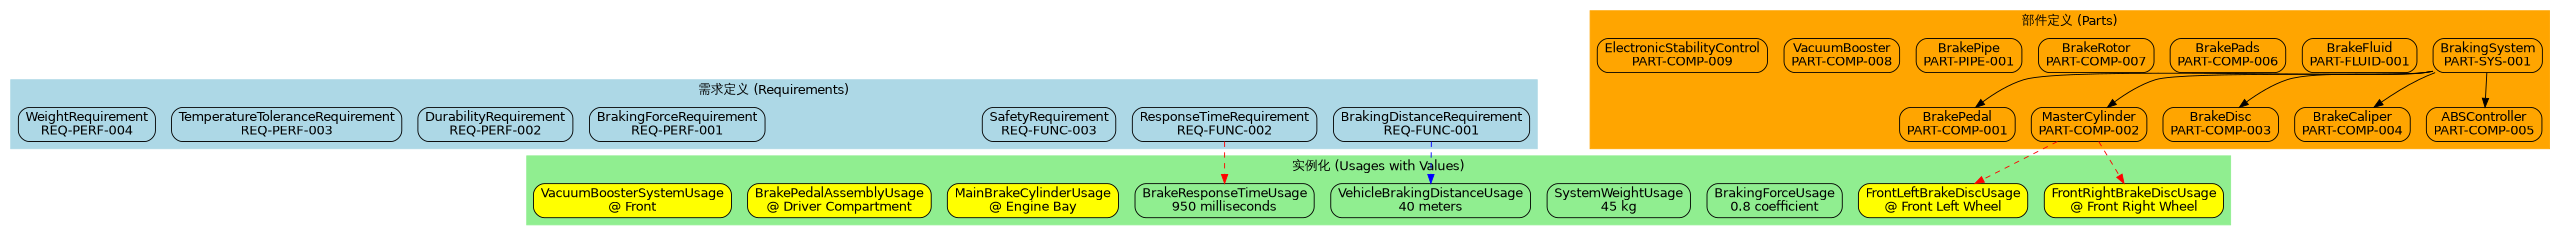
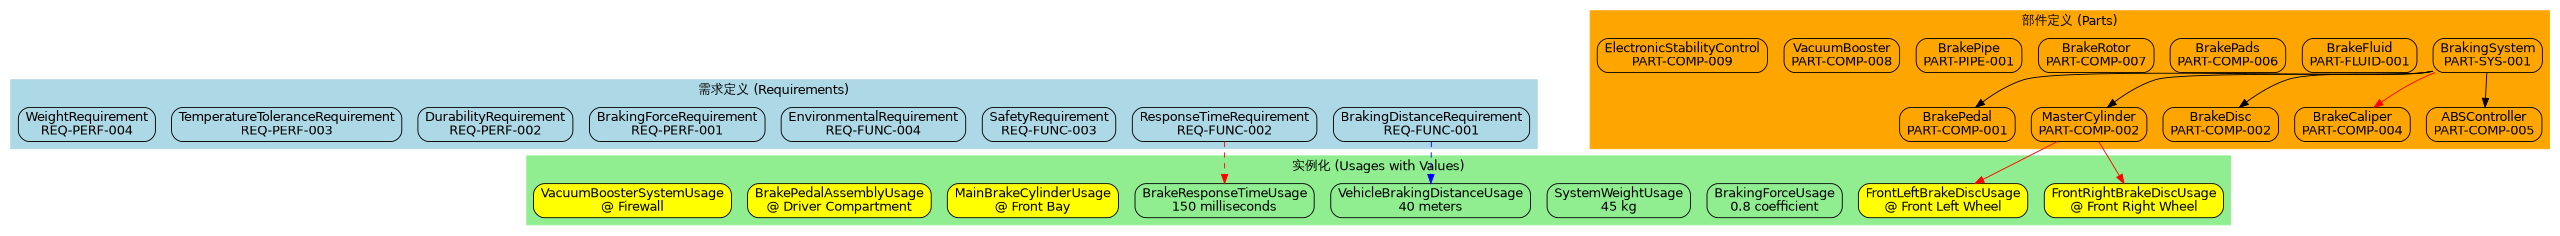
(2407, 86) -> (2407, 86)
none -> (873, 125)
(2221, 125) -> (2221, 125)
(2018, 161) -> (2018, 161)
(2111, 162) -> (2111, 162)
(632, 201) -> (632, 201)
(1033, 201) -> (1033, 201)
(1225, 201) -> (1225, 201)
